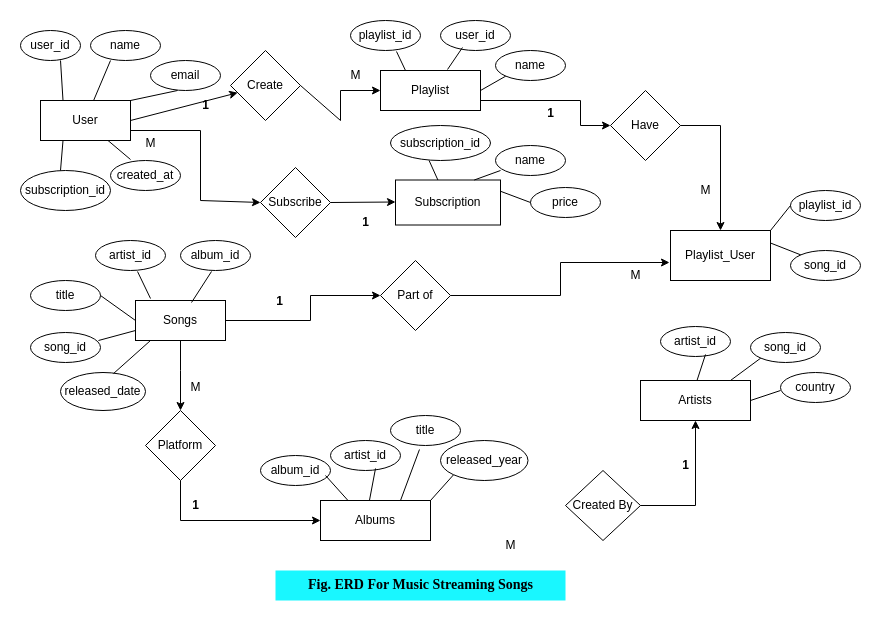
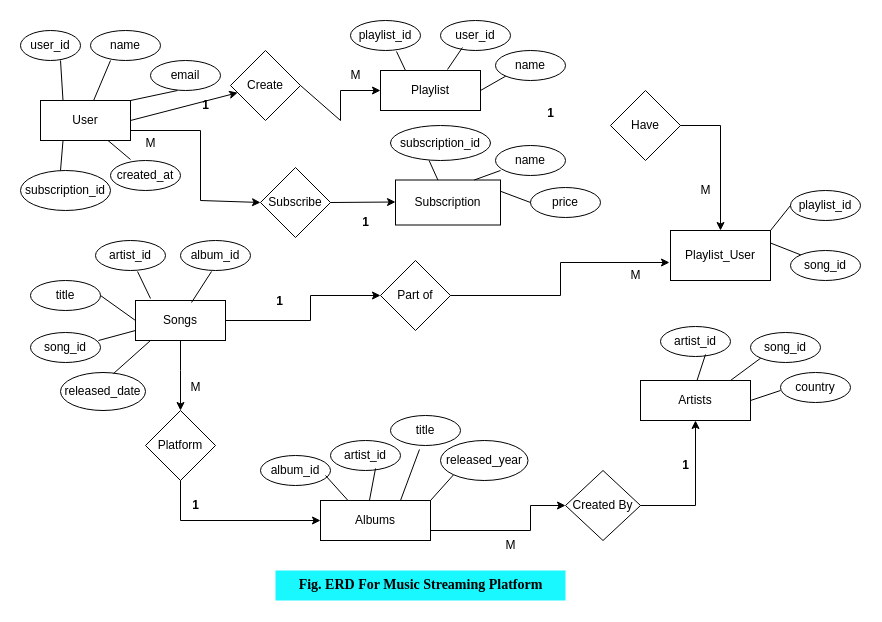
(555, 101) -> none
none -> (507, 531)
(421, 586) -> (421, 586)
